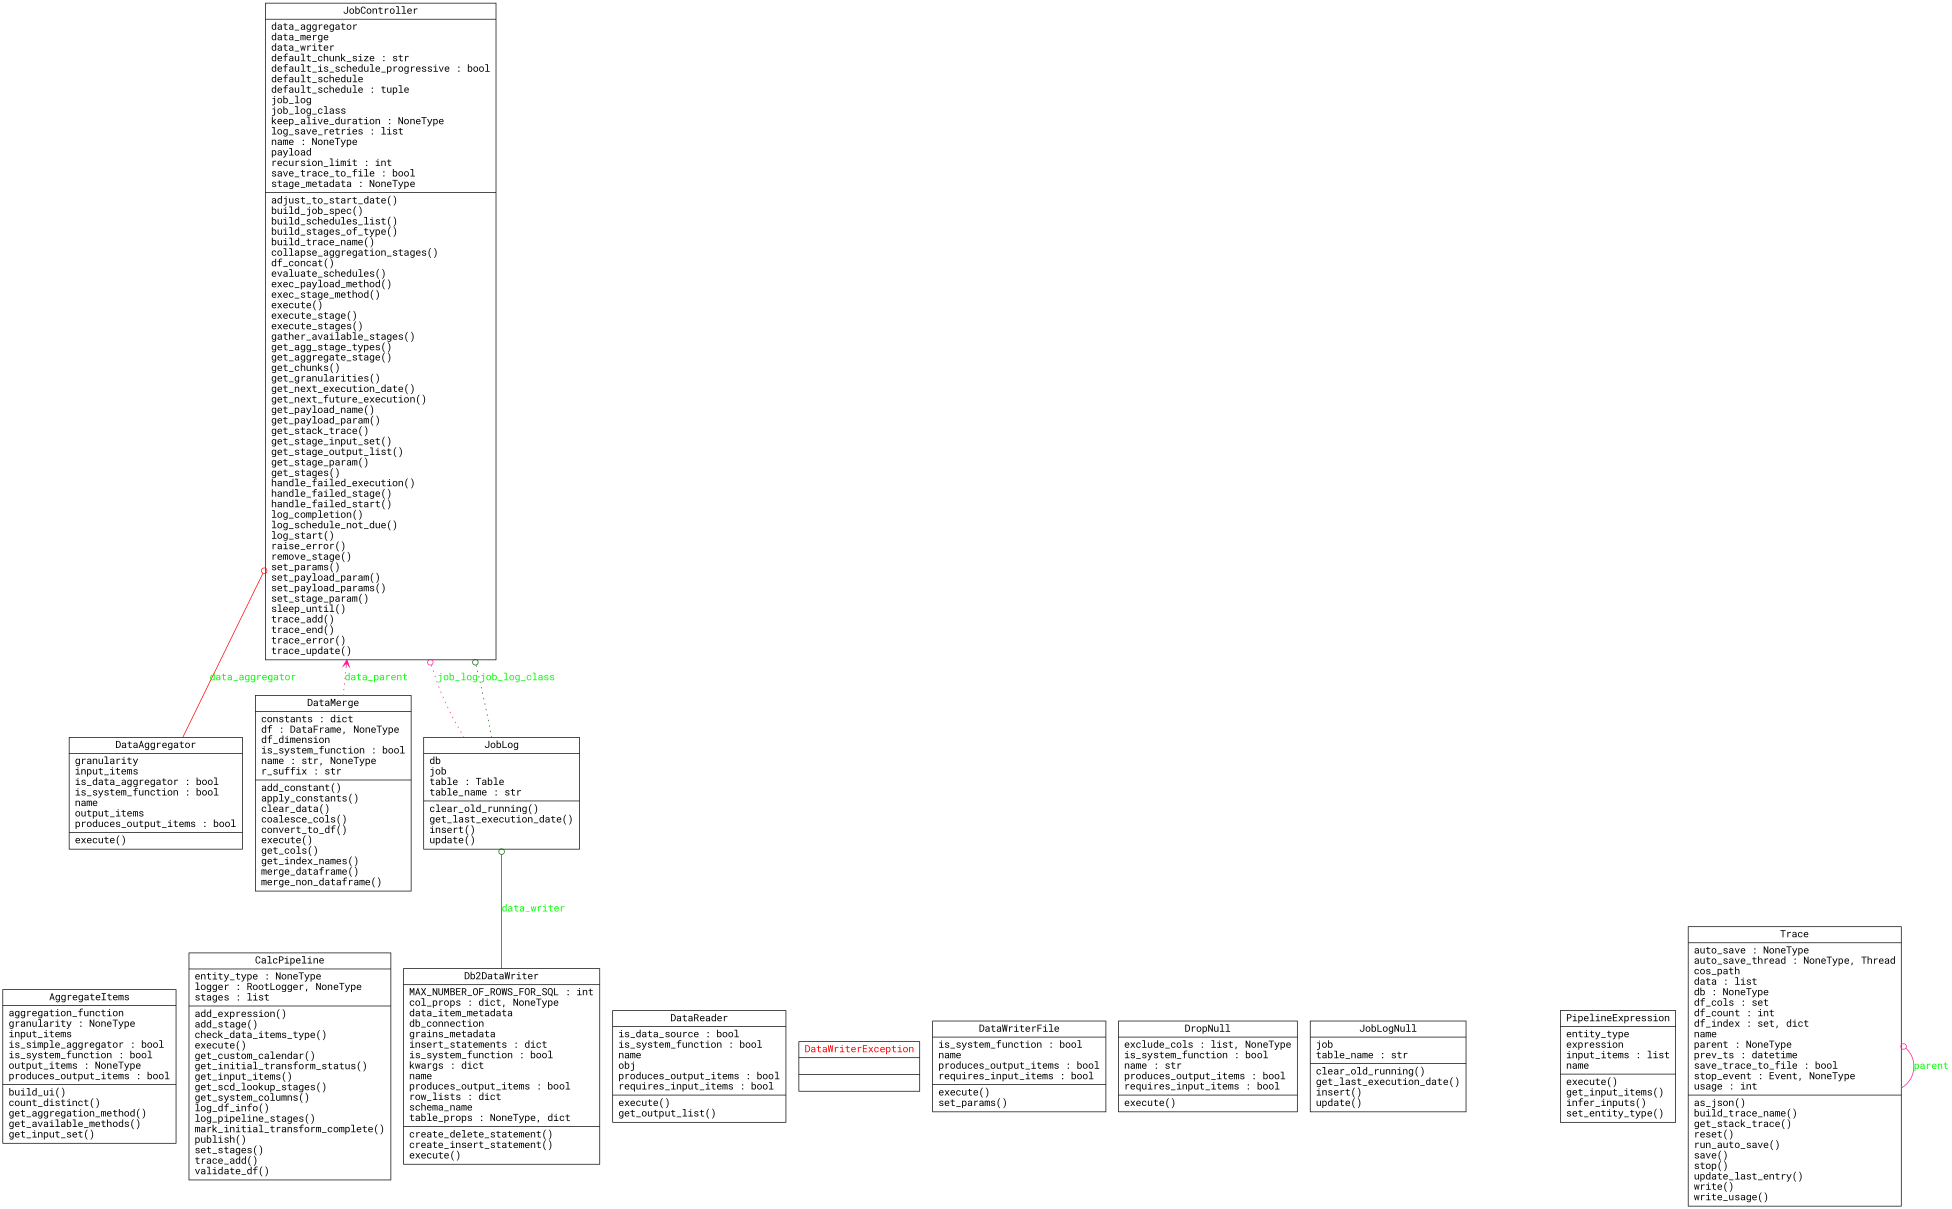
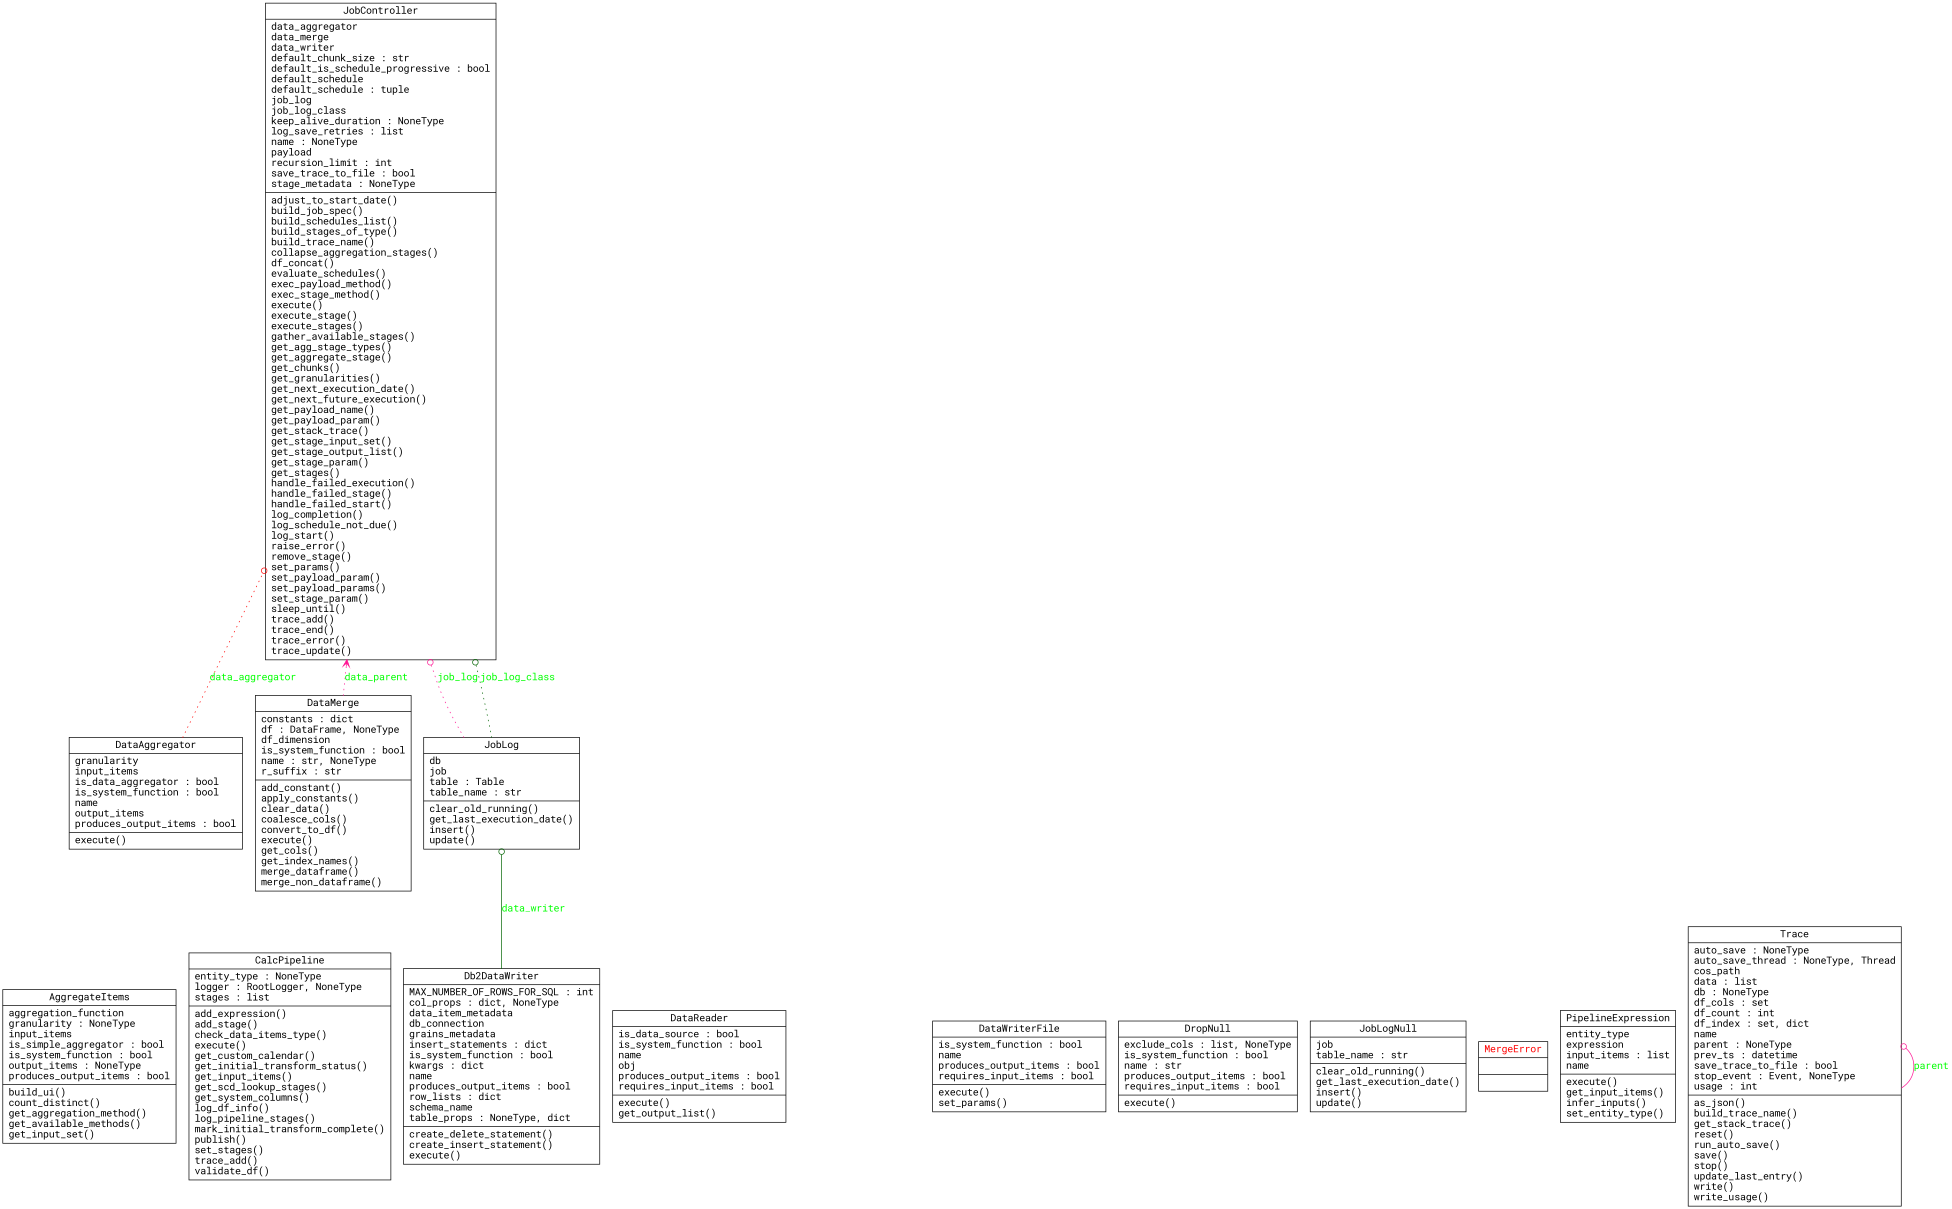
(223, 655) -> (223, 655)
(859, 1066) -> none
none -> (1513, 1066)
